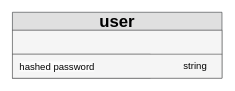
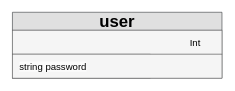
none -> (195, 42)
(49, 66) -> (48, 66)
(195, 66) -> none
